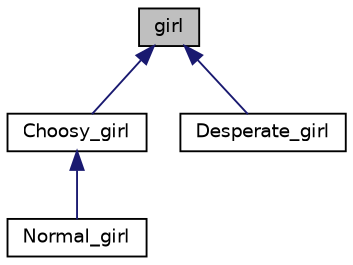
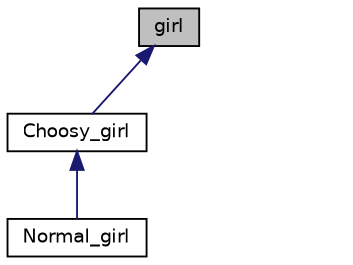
(263, 132) -> none
